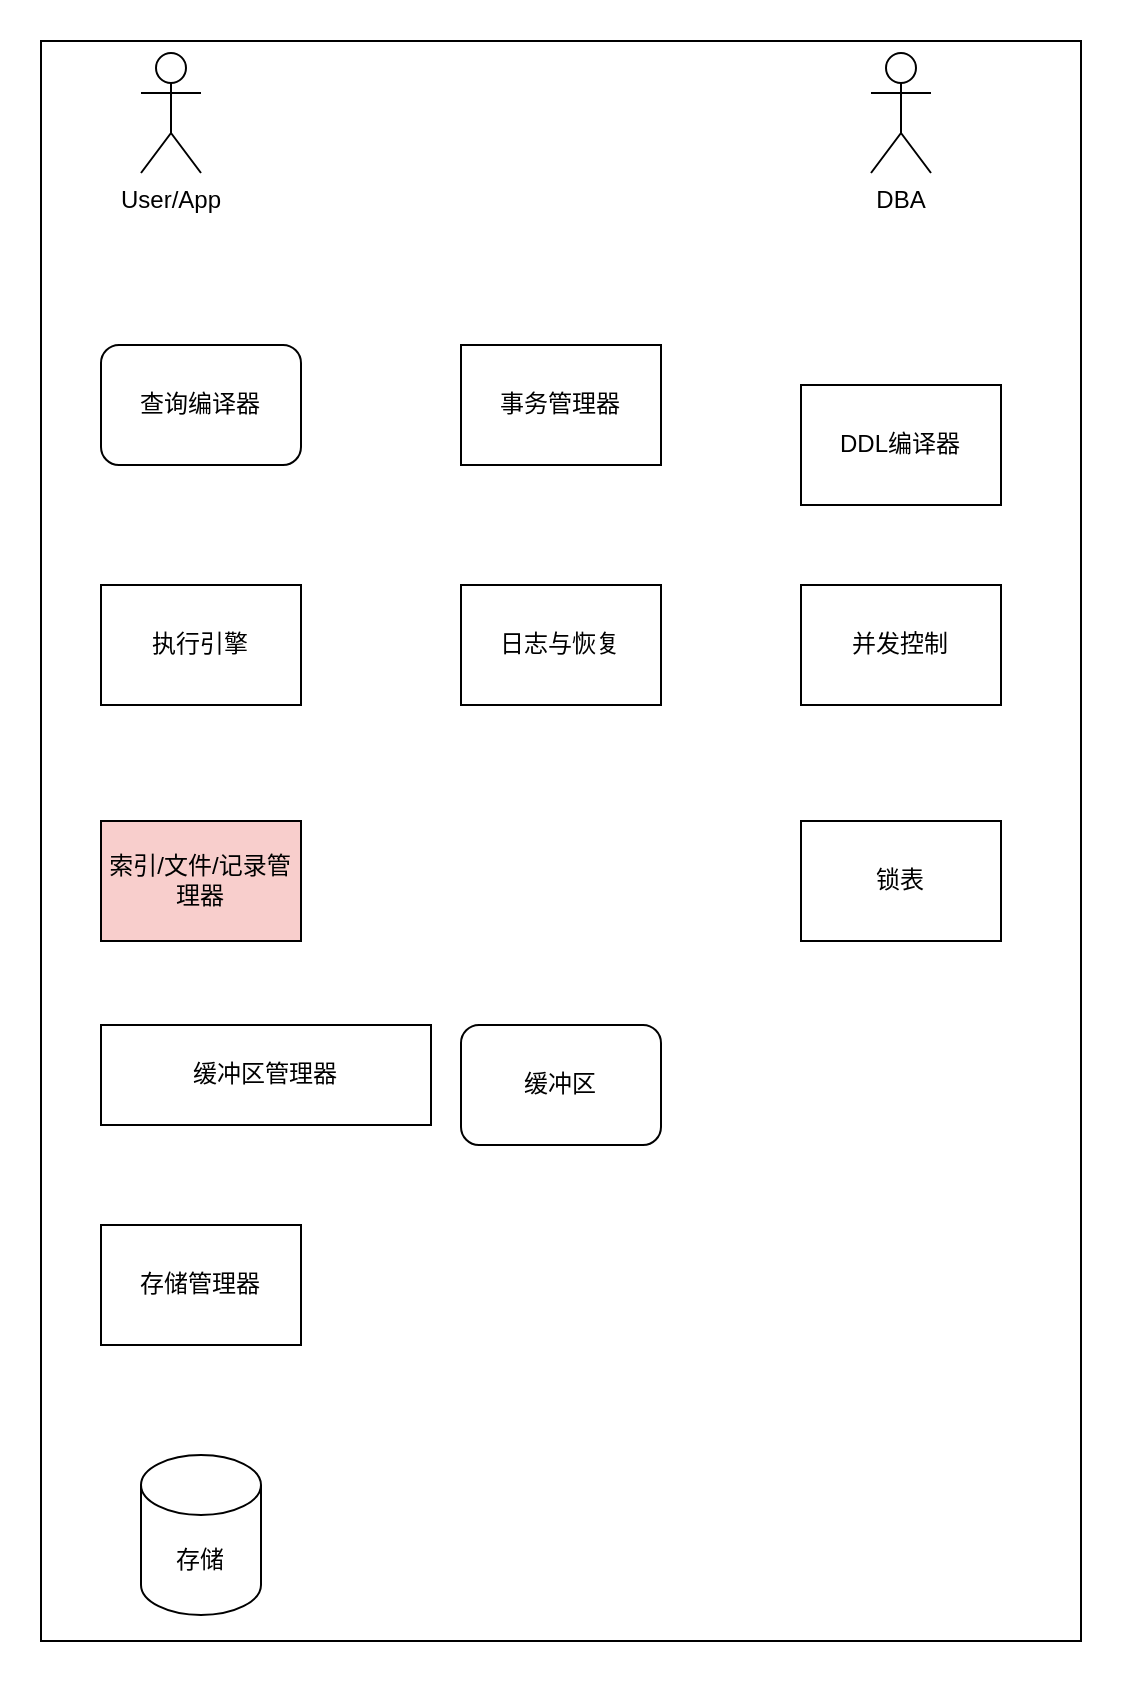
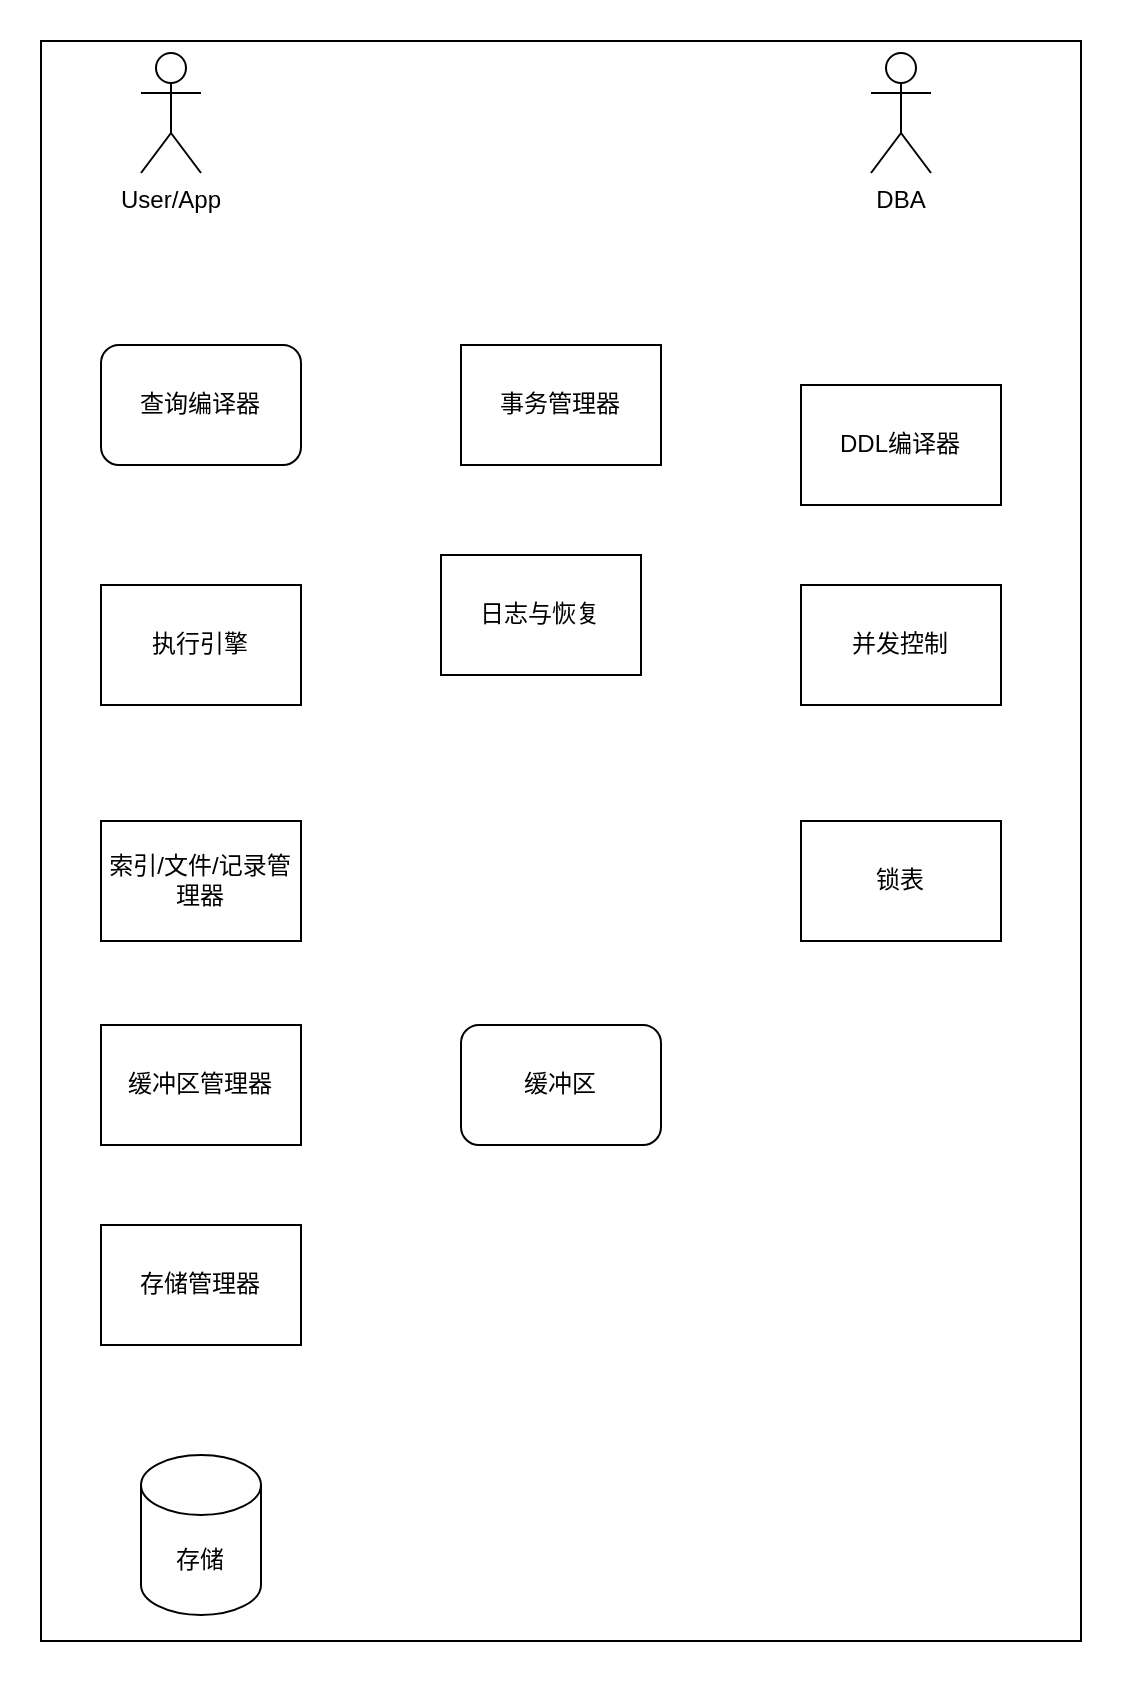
(561, 645) -> (541, 615)
(201, 881) -> (201, 881)
(266, 1075) -> (201, 1085)
